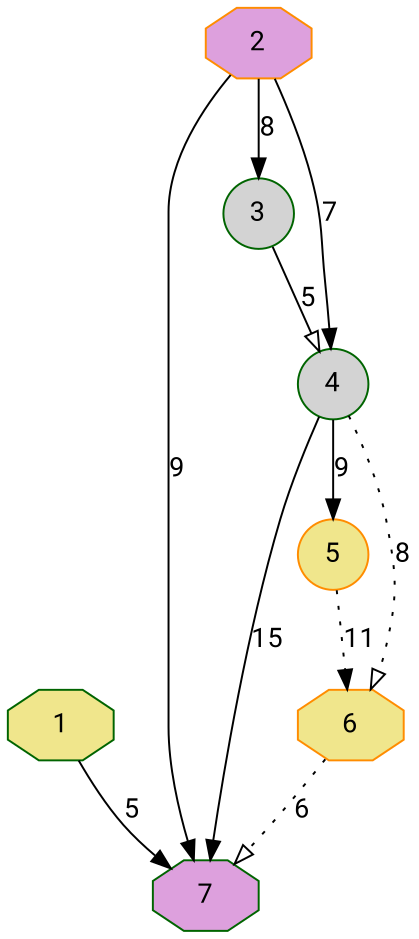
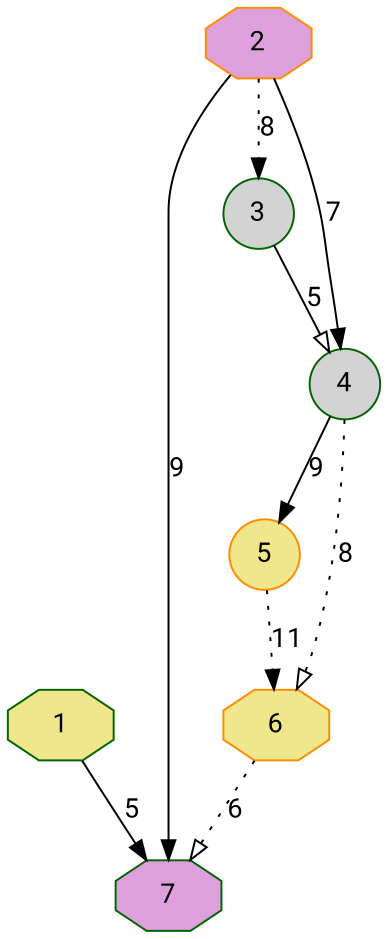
(259, 119) -> (259, 119)
(253, 625) -> none
